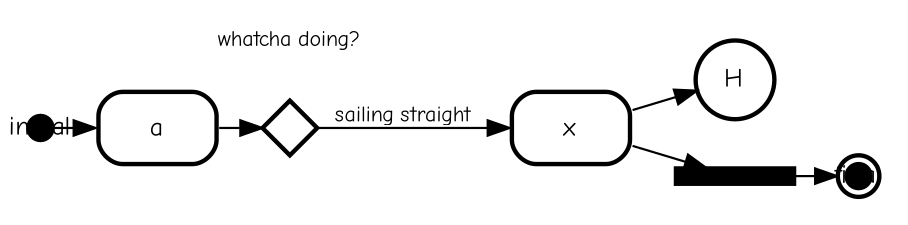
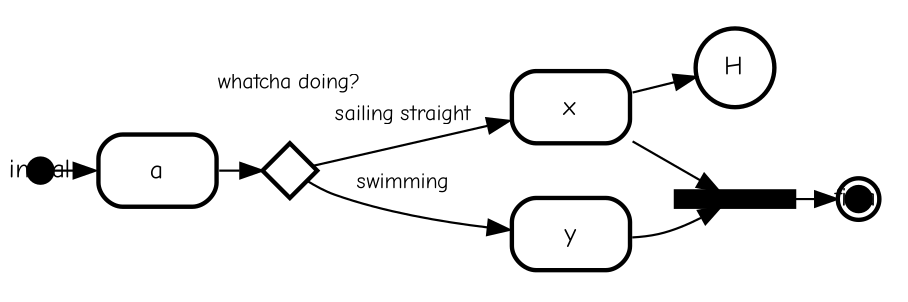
none -> (571, 234)
